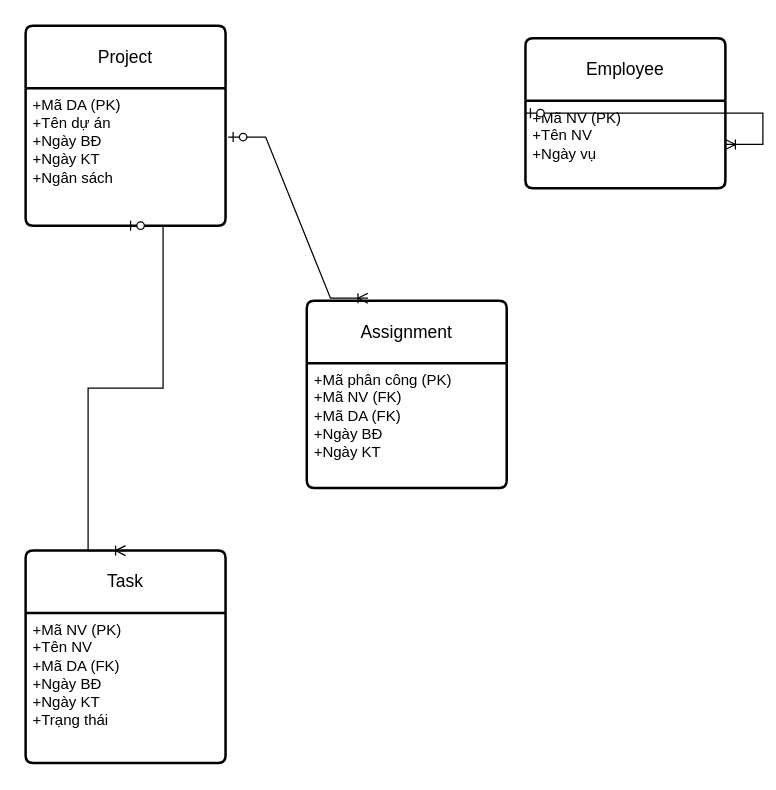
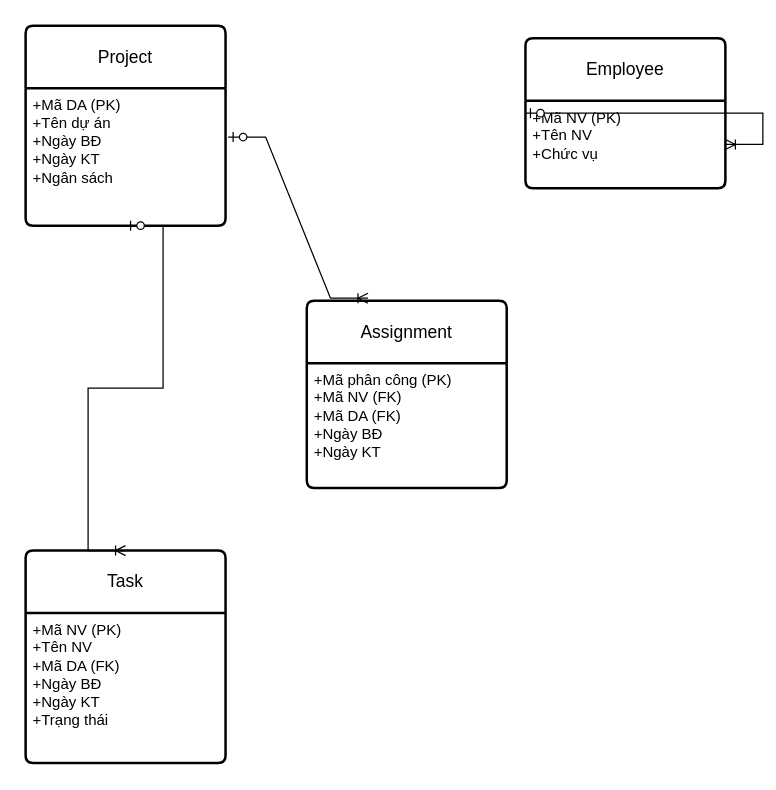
(575, 136) -> (575, 136)
